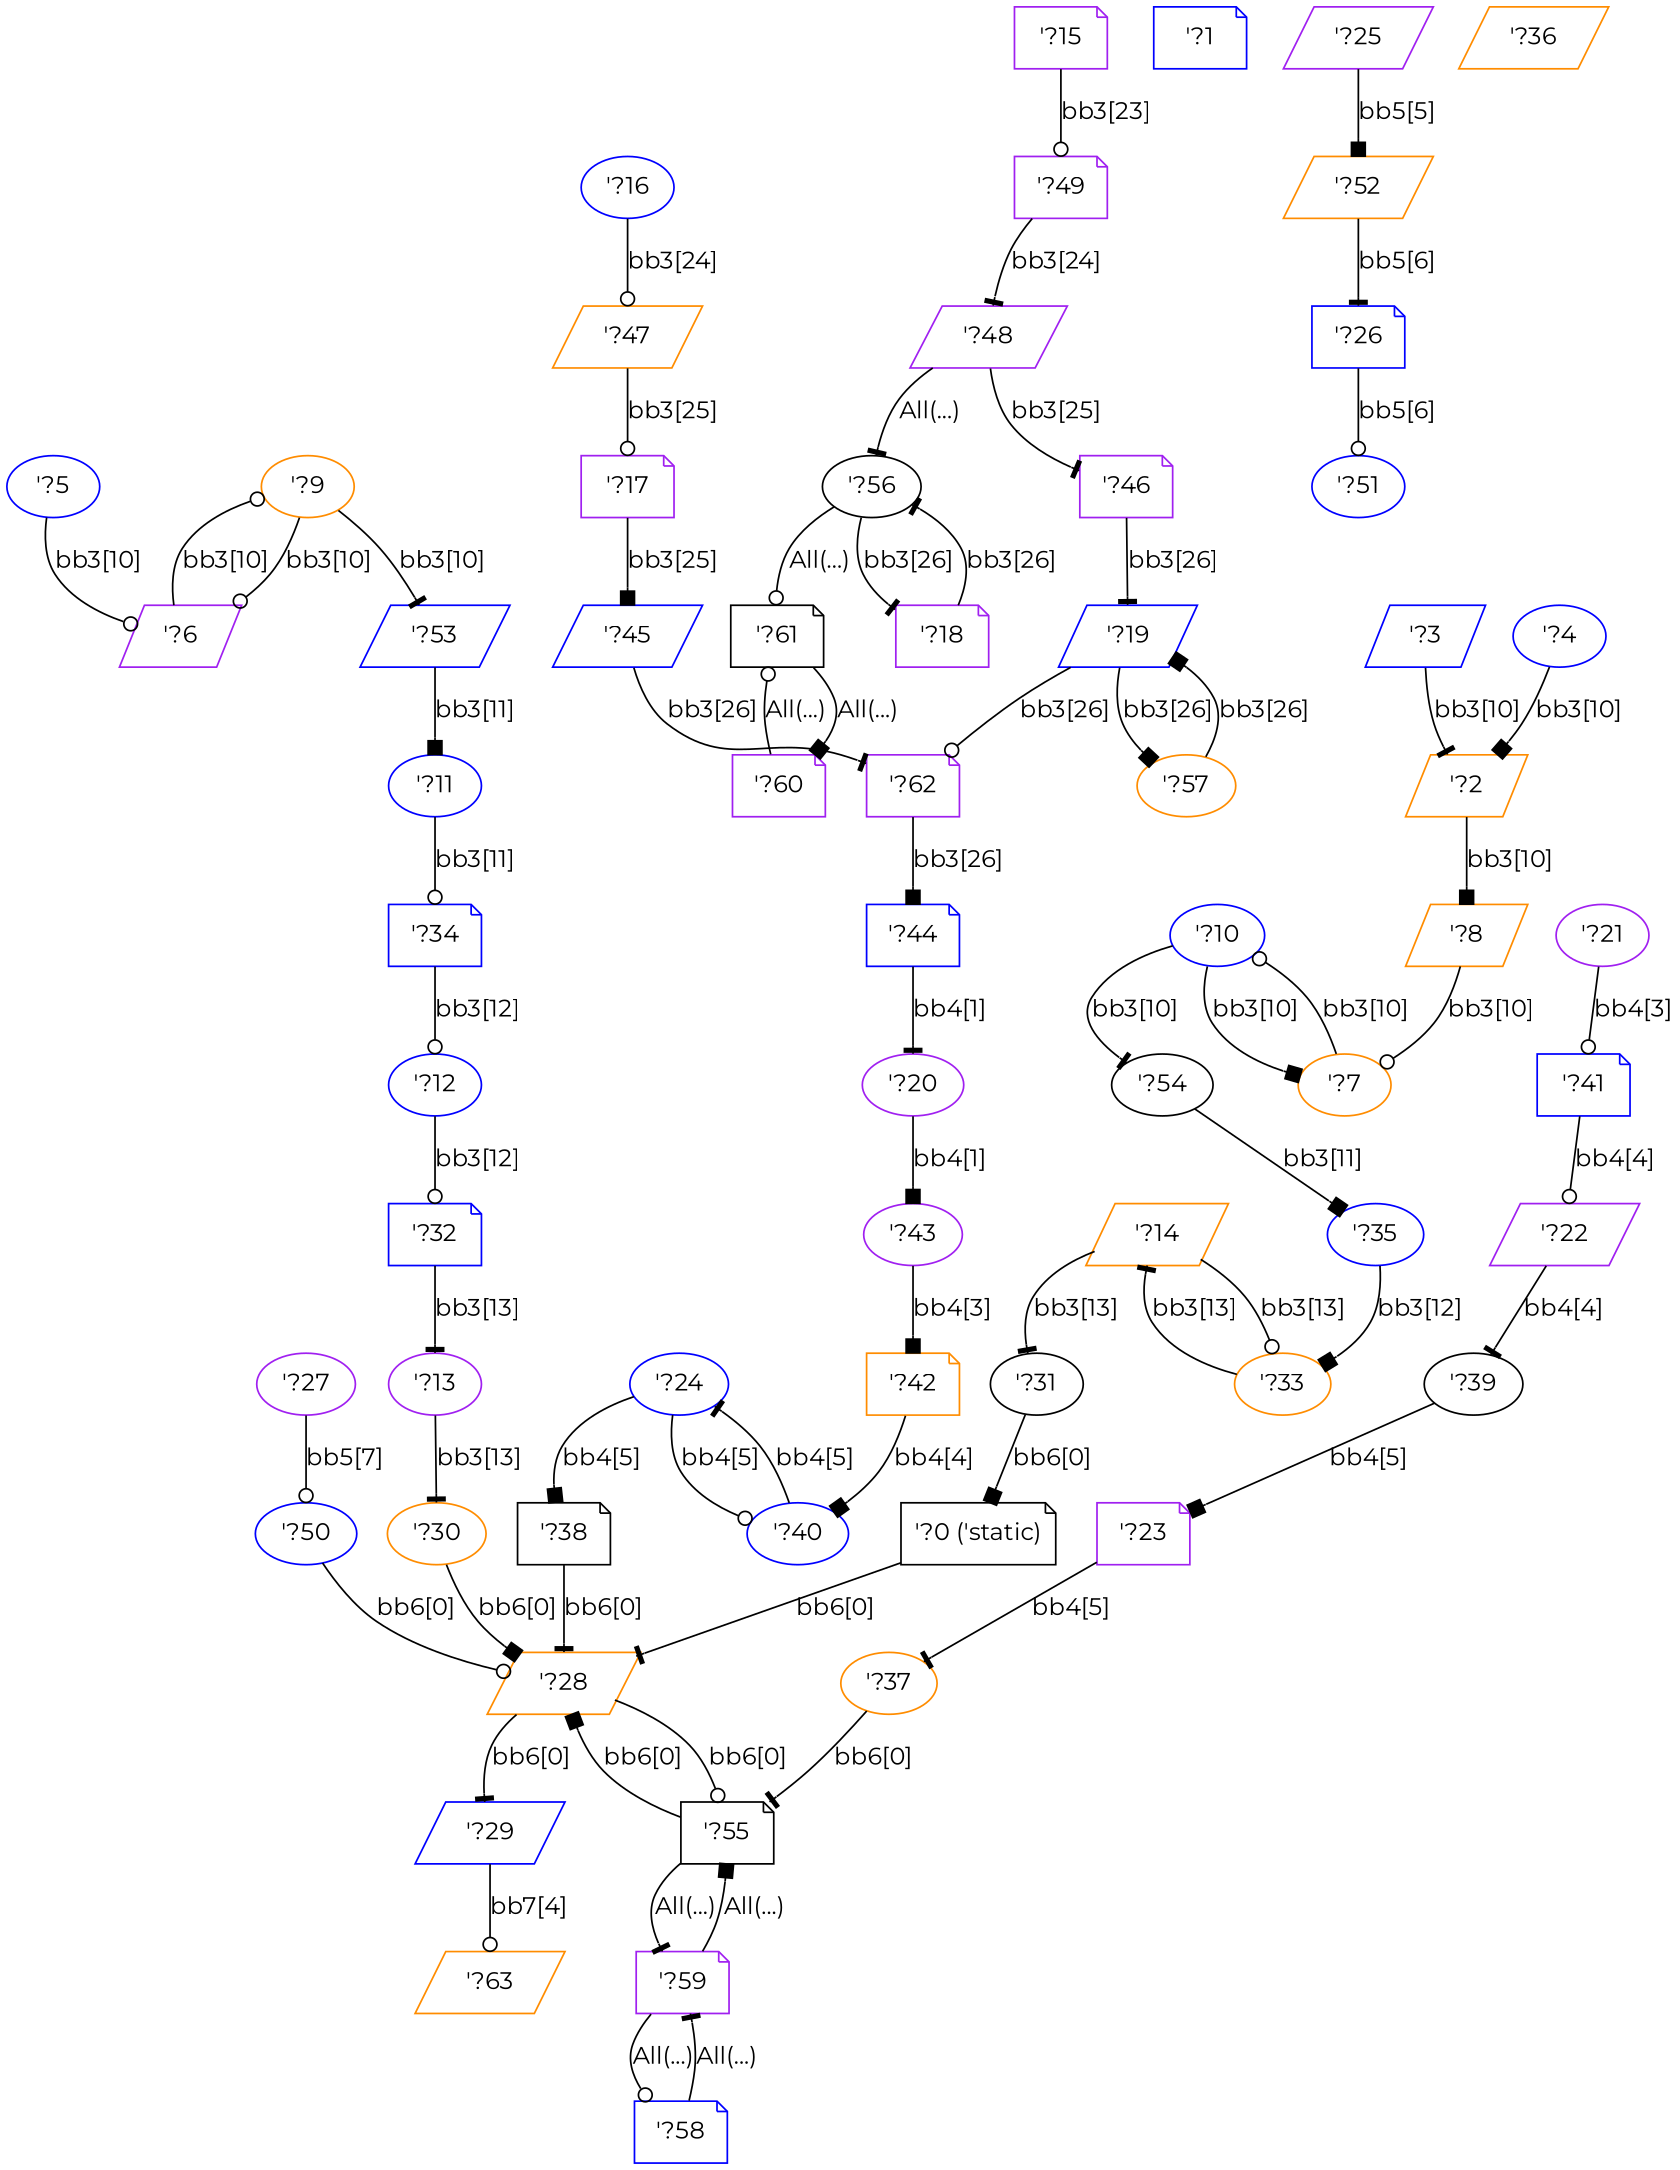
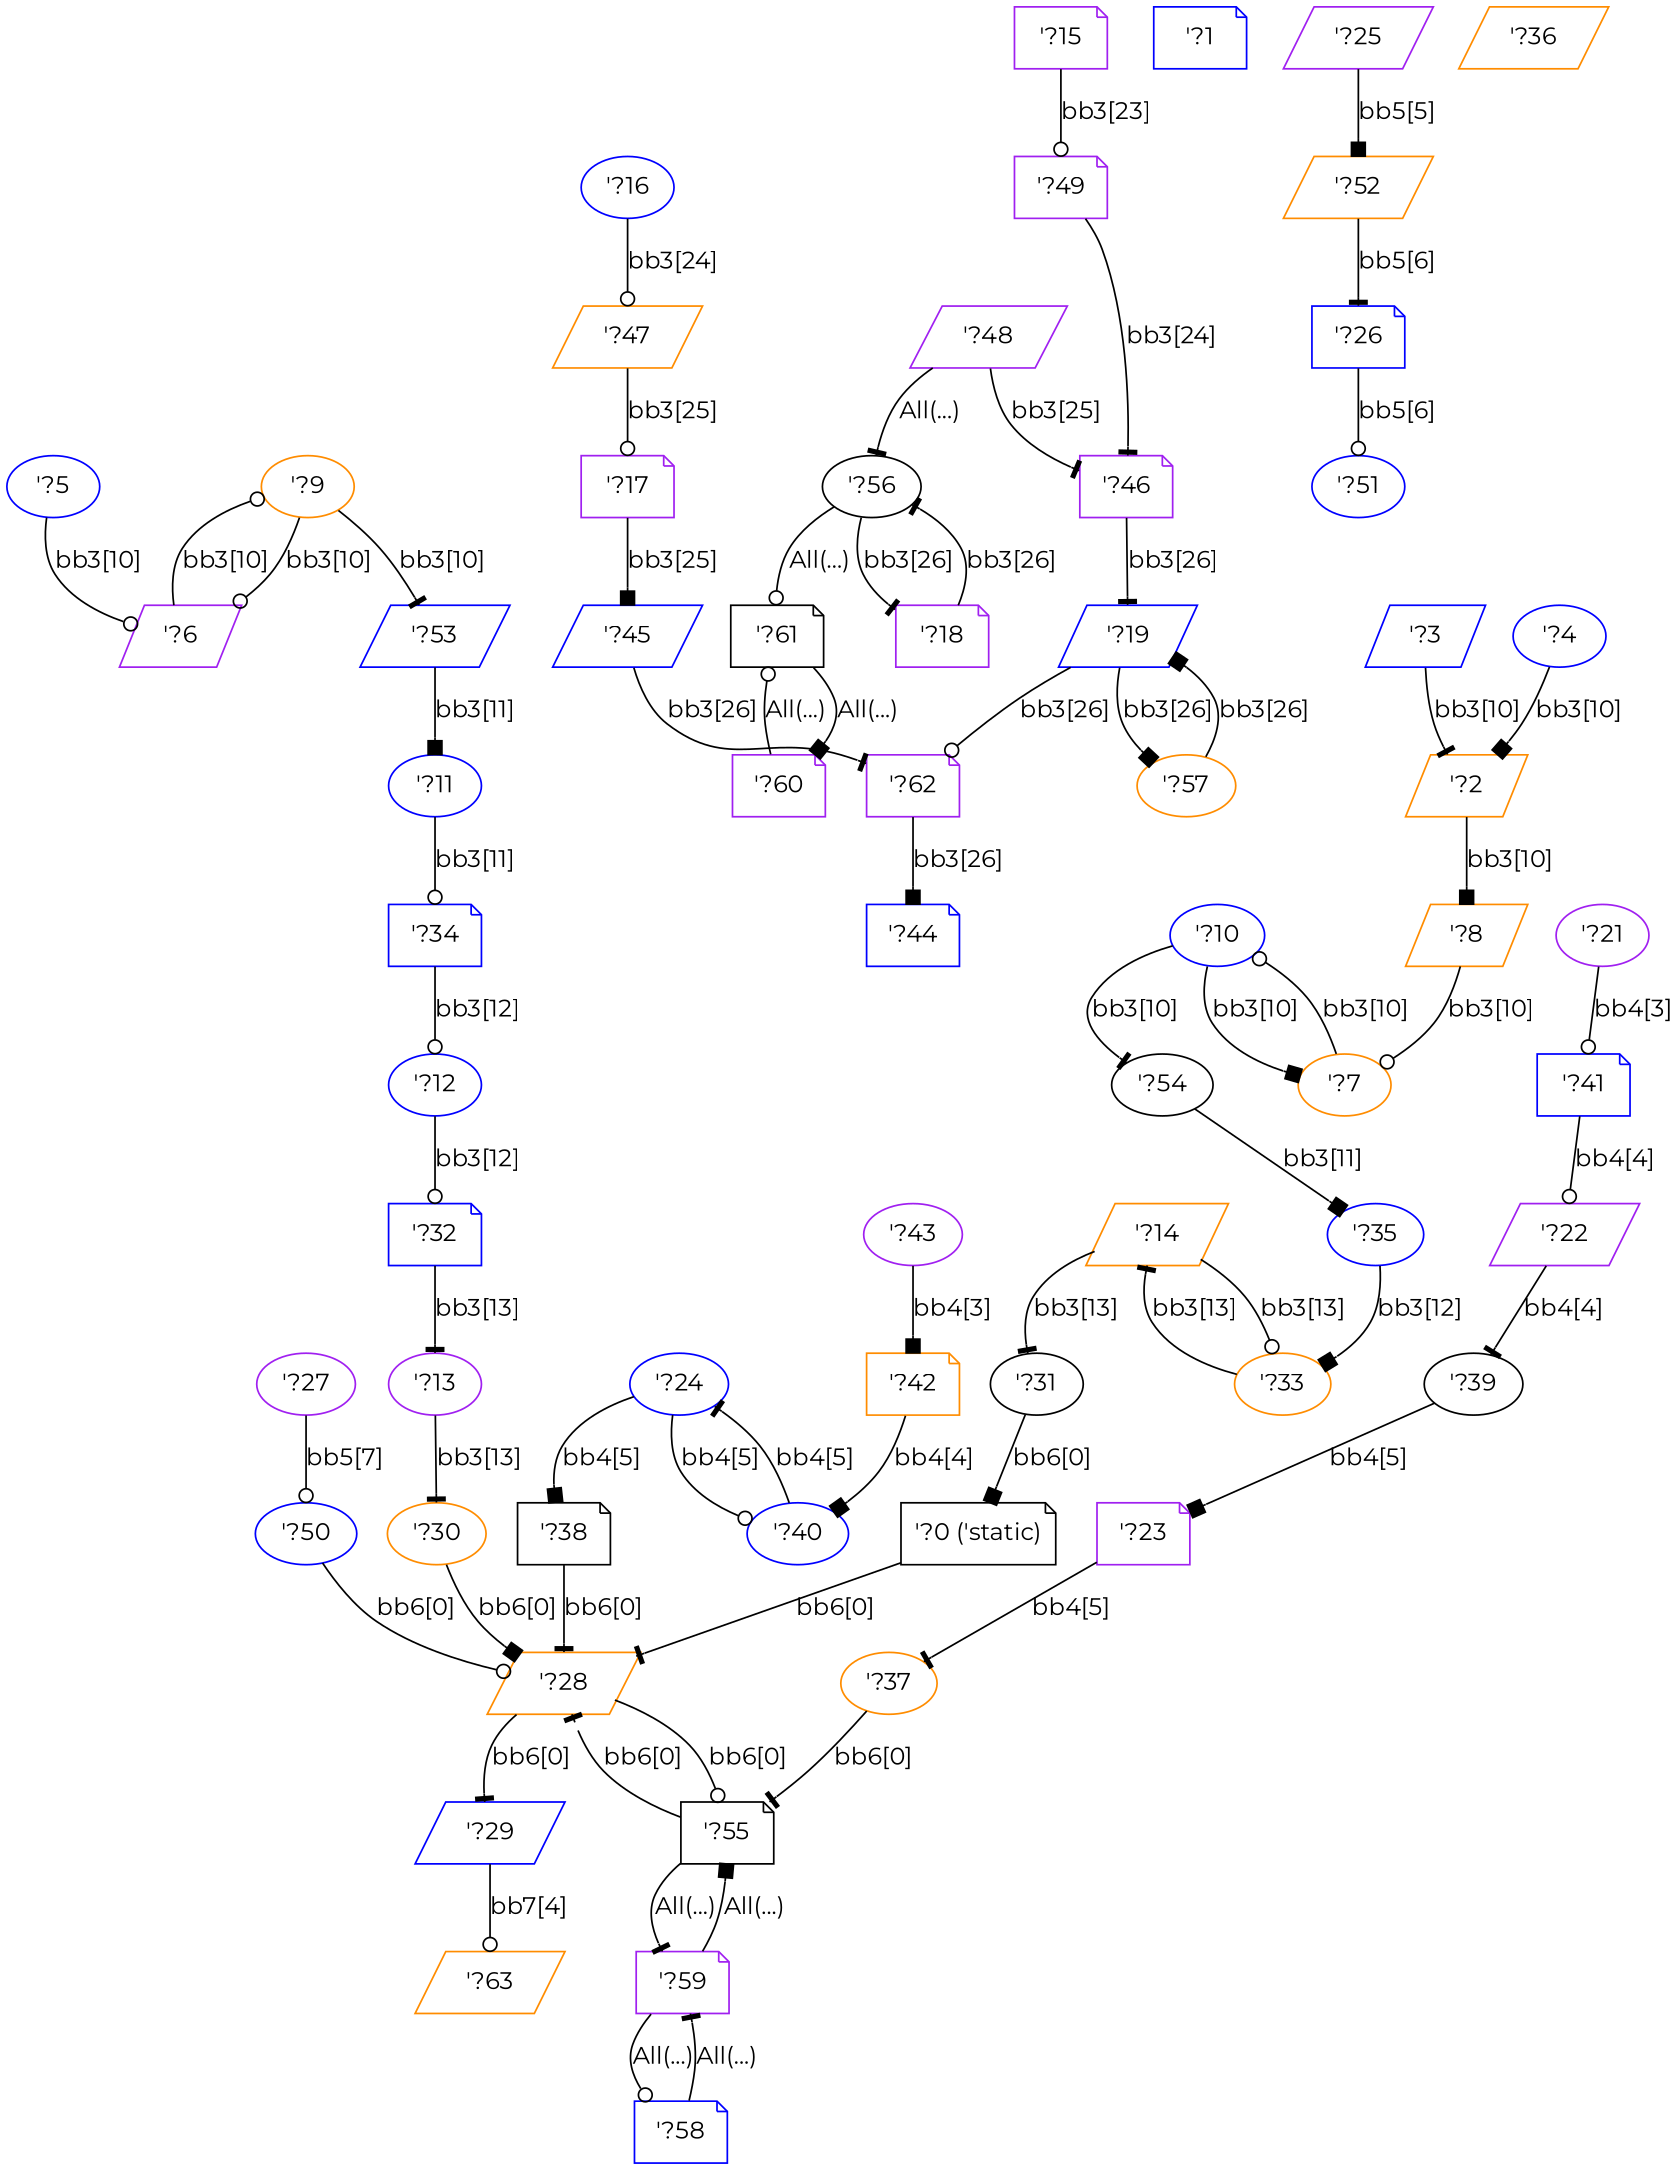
(1008, 255) -> (1121, 329)
(913, 1085) -> none
(620, 1785) -> (620, 1785)
